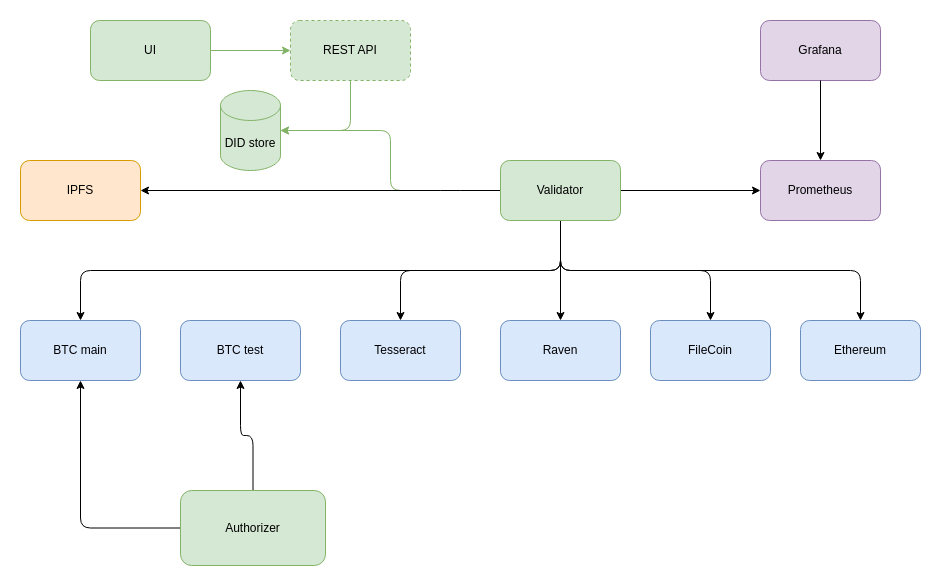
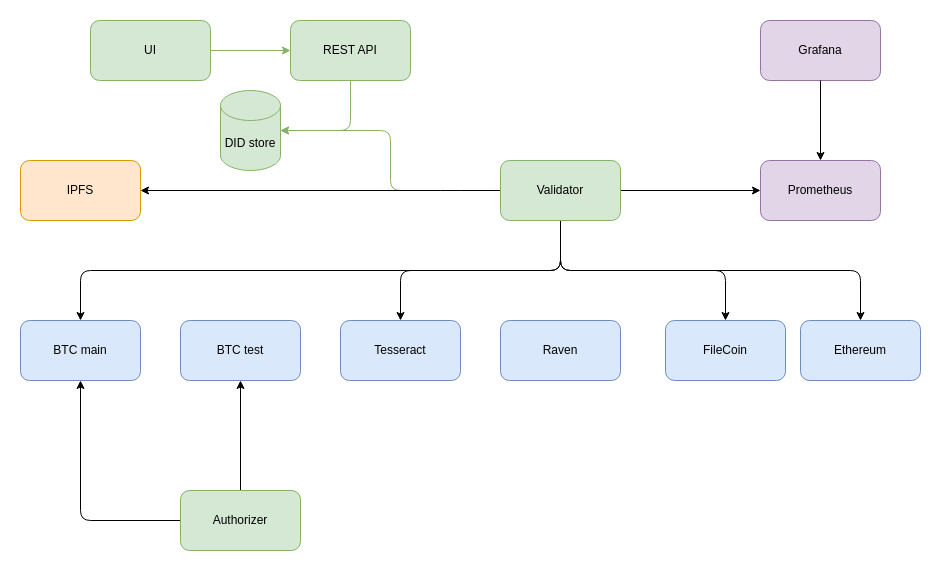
(351, 51) -> (351, 51)
(561, 290) -> none
(711, 351) -> (726, 351)
(253, 528) -> (241, 521)
